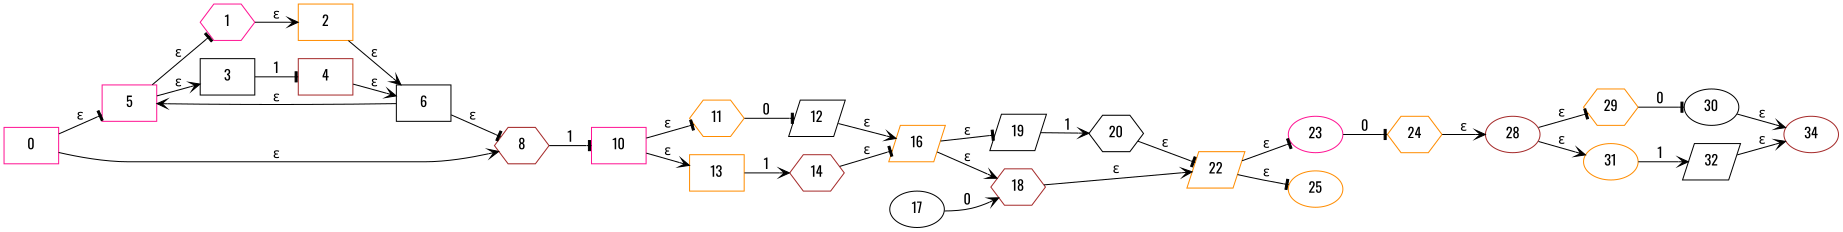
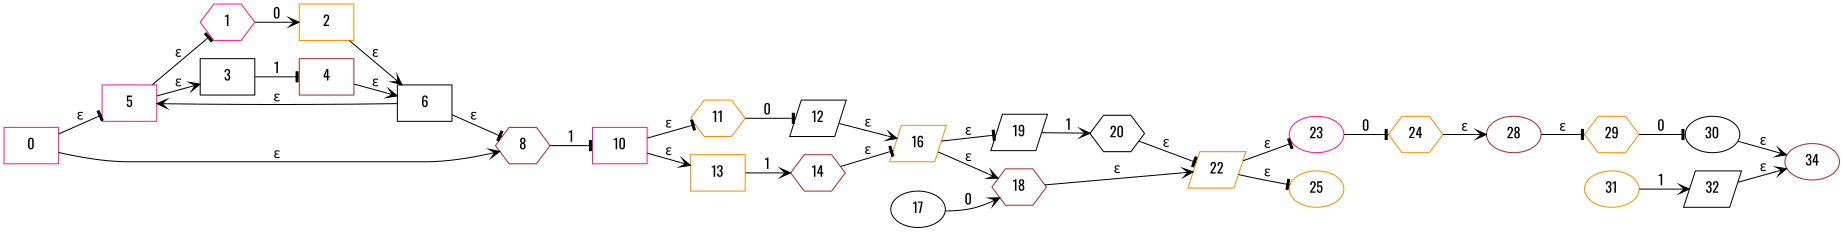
(277, 15) -> (277, 15)
(1557, 147) -> none
